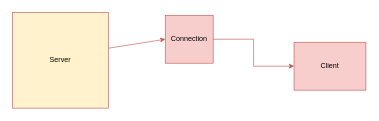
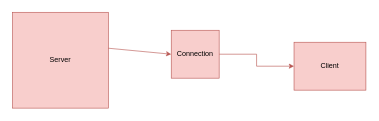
(189, 39) -> (195, 54)
(60, 60) -> (60, 60)
